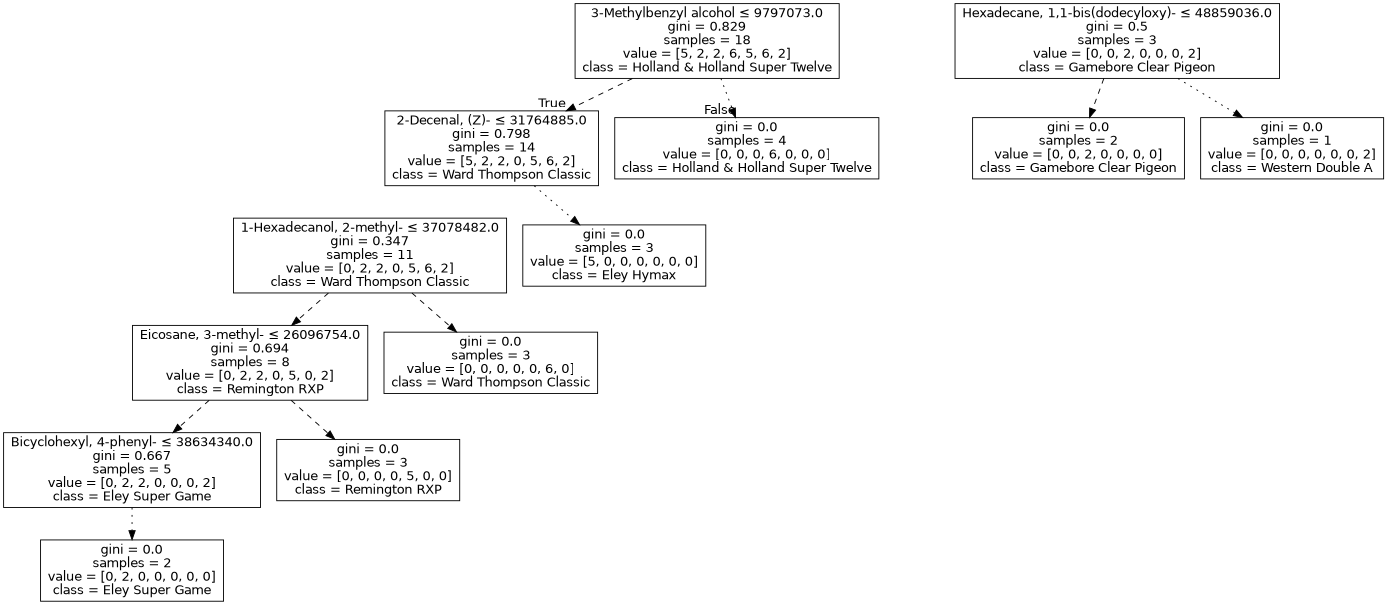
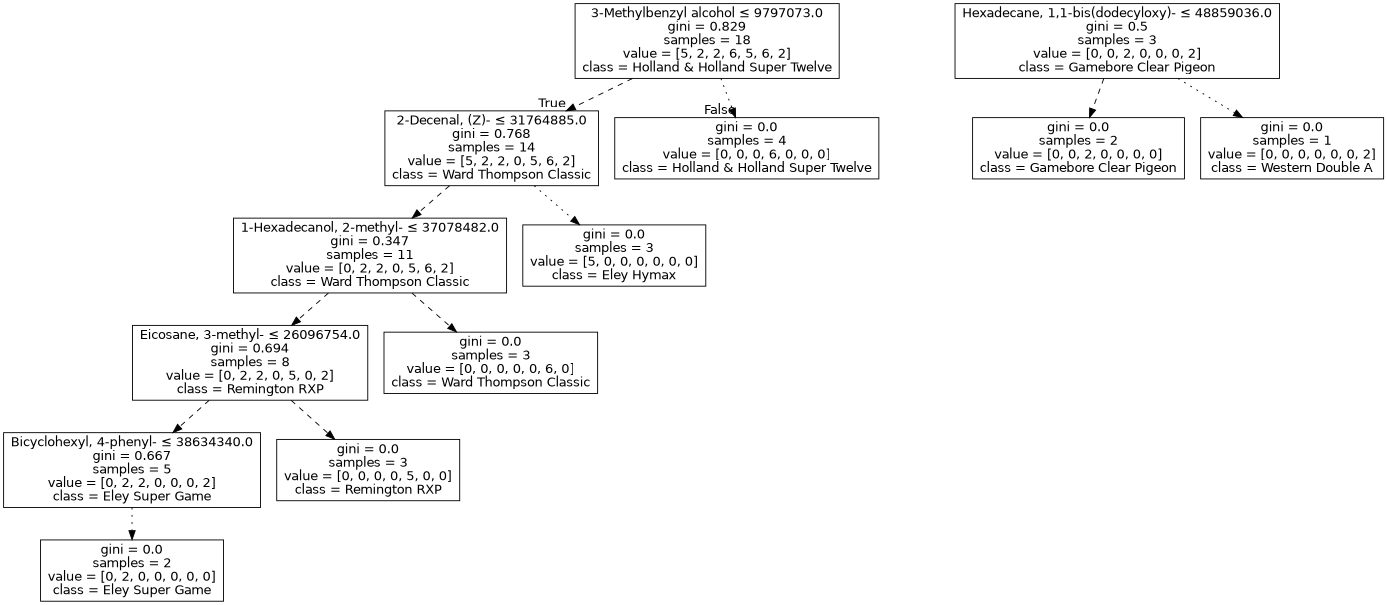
(492, 134) -> (492, 134)
none -> (434, 199)
